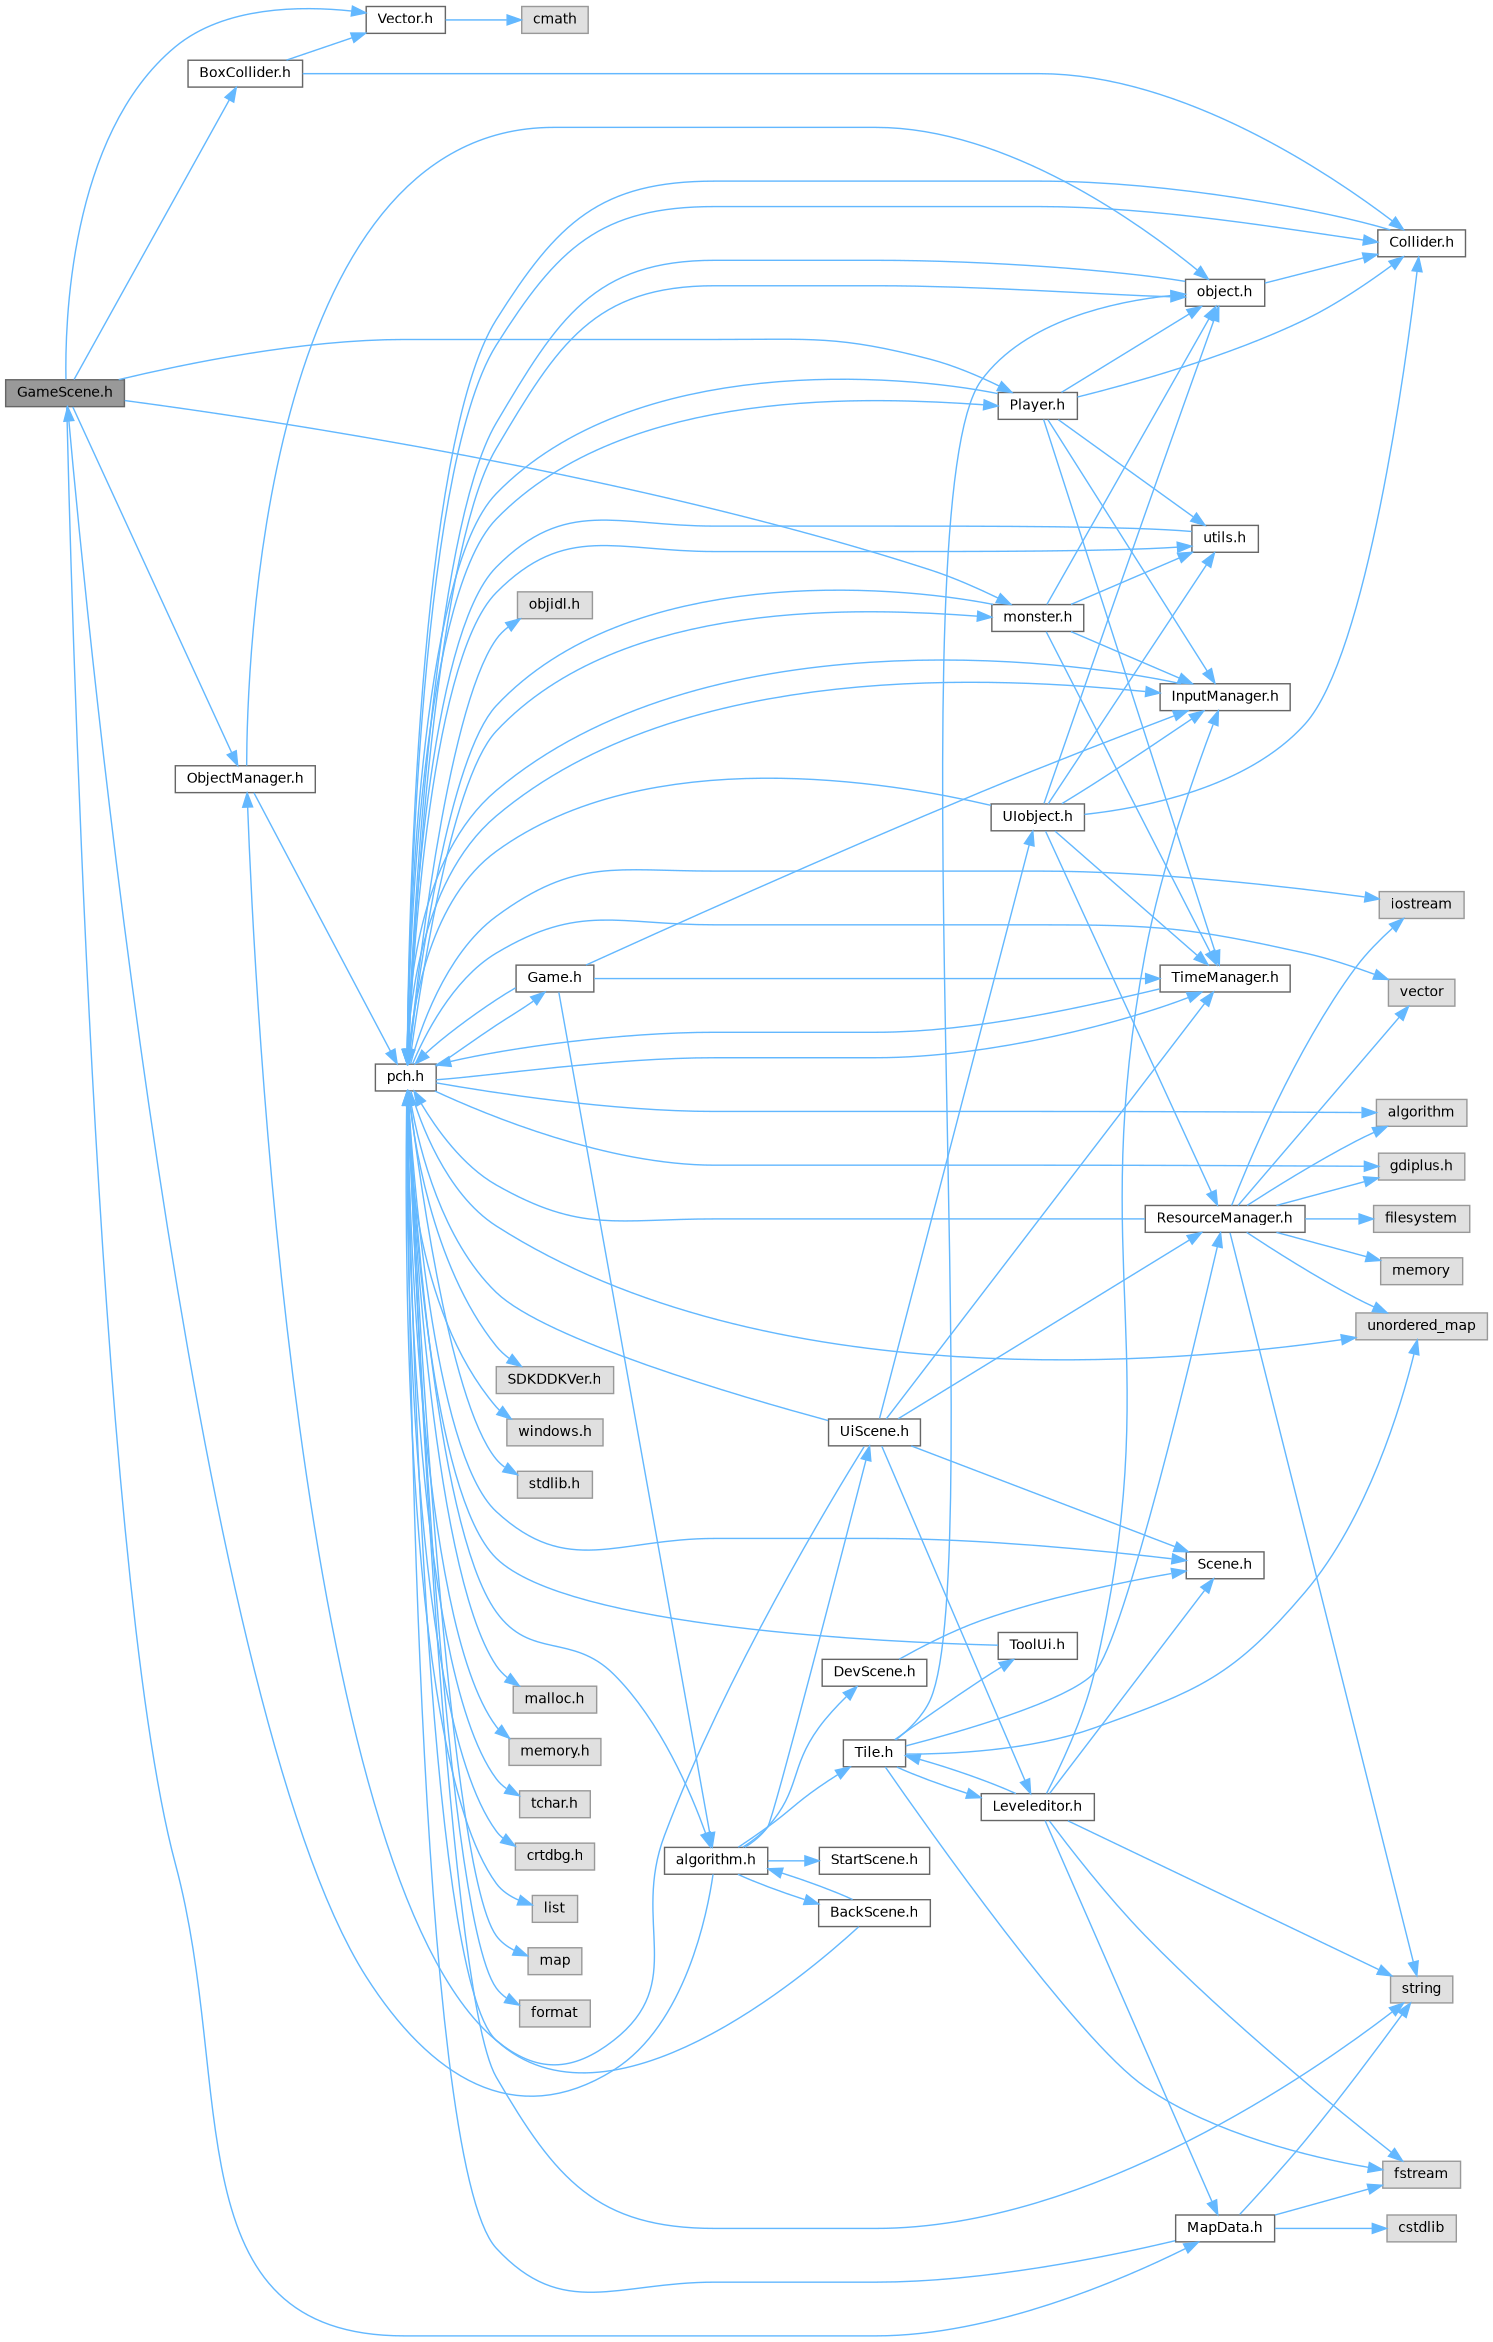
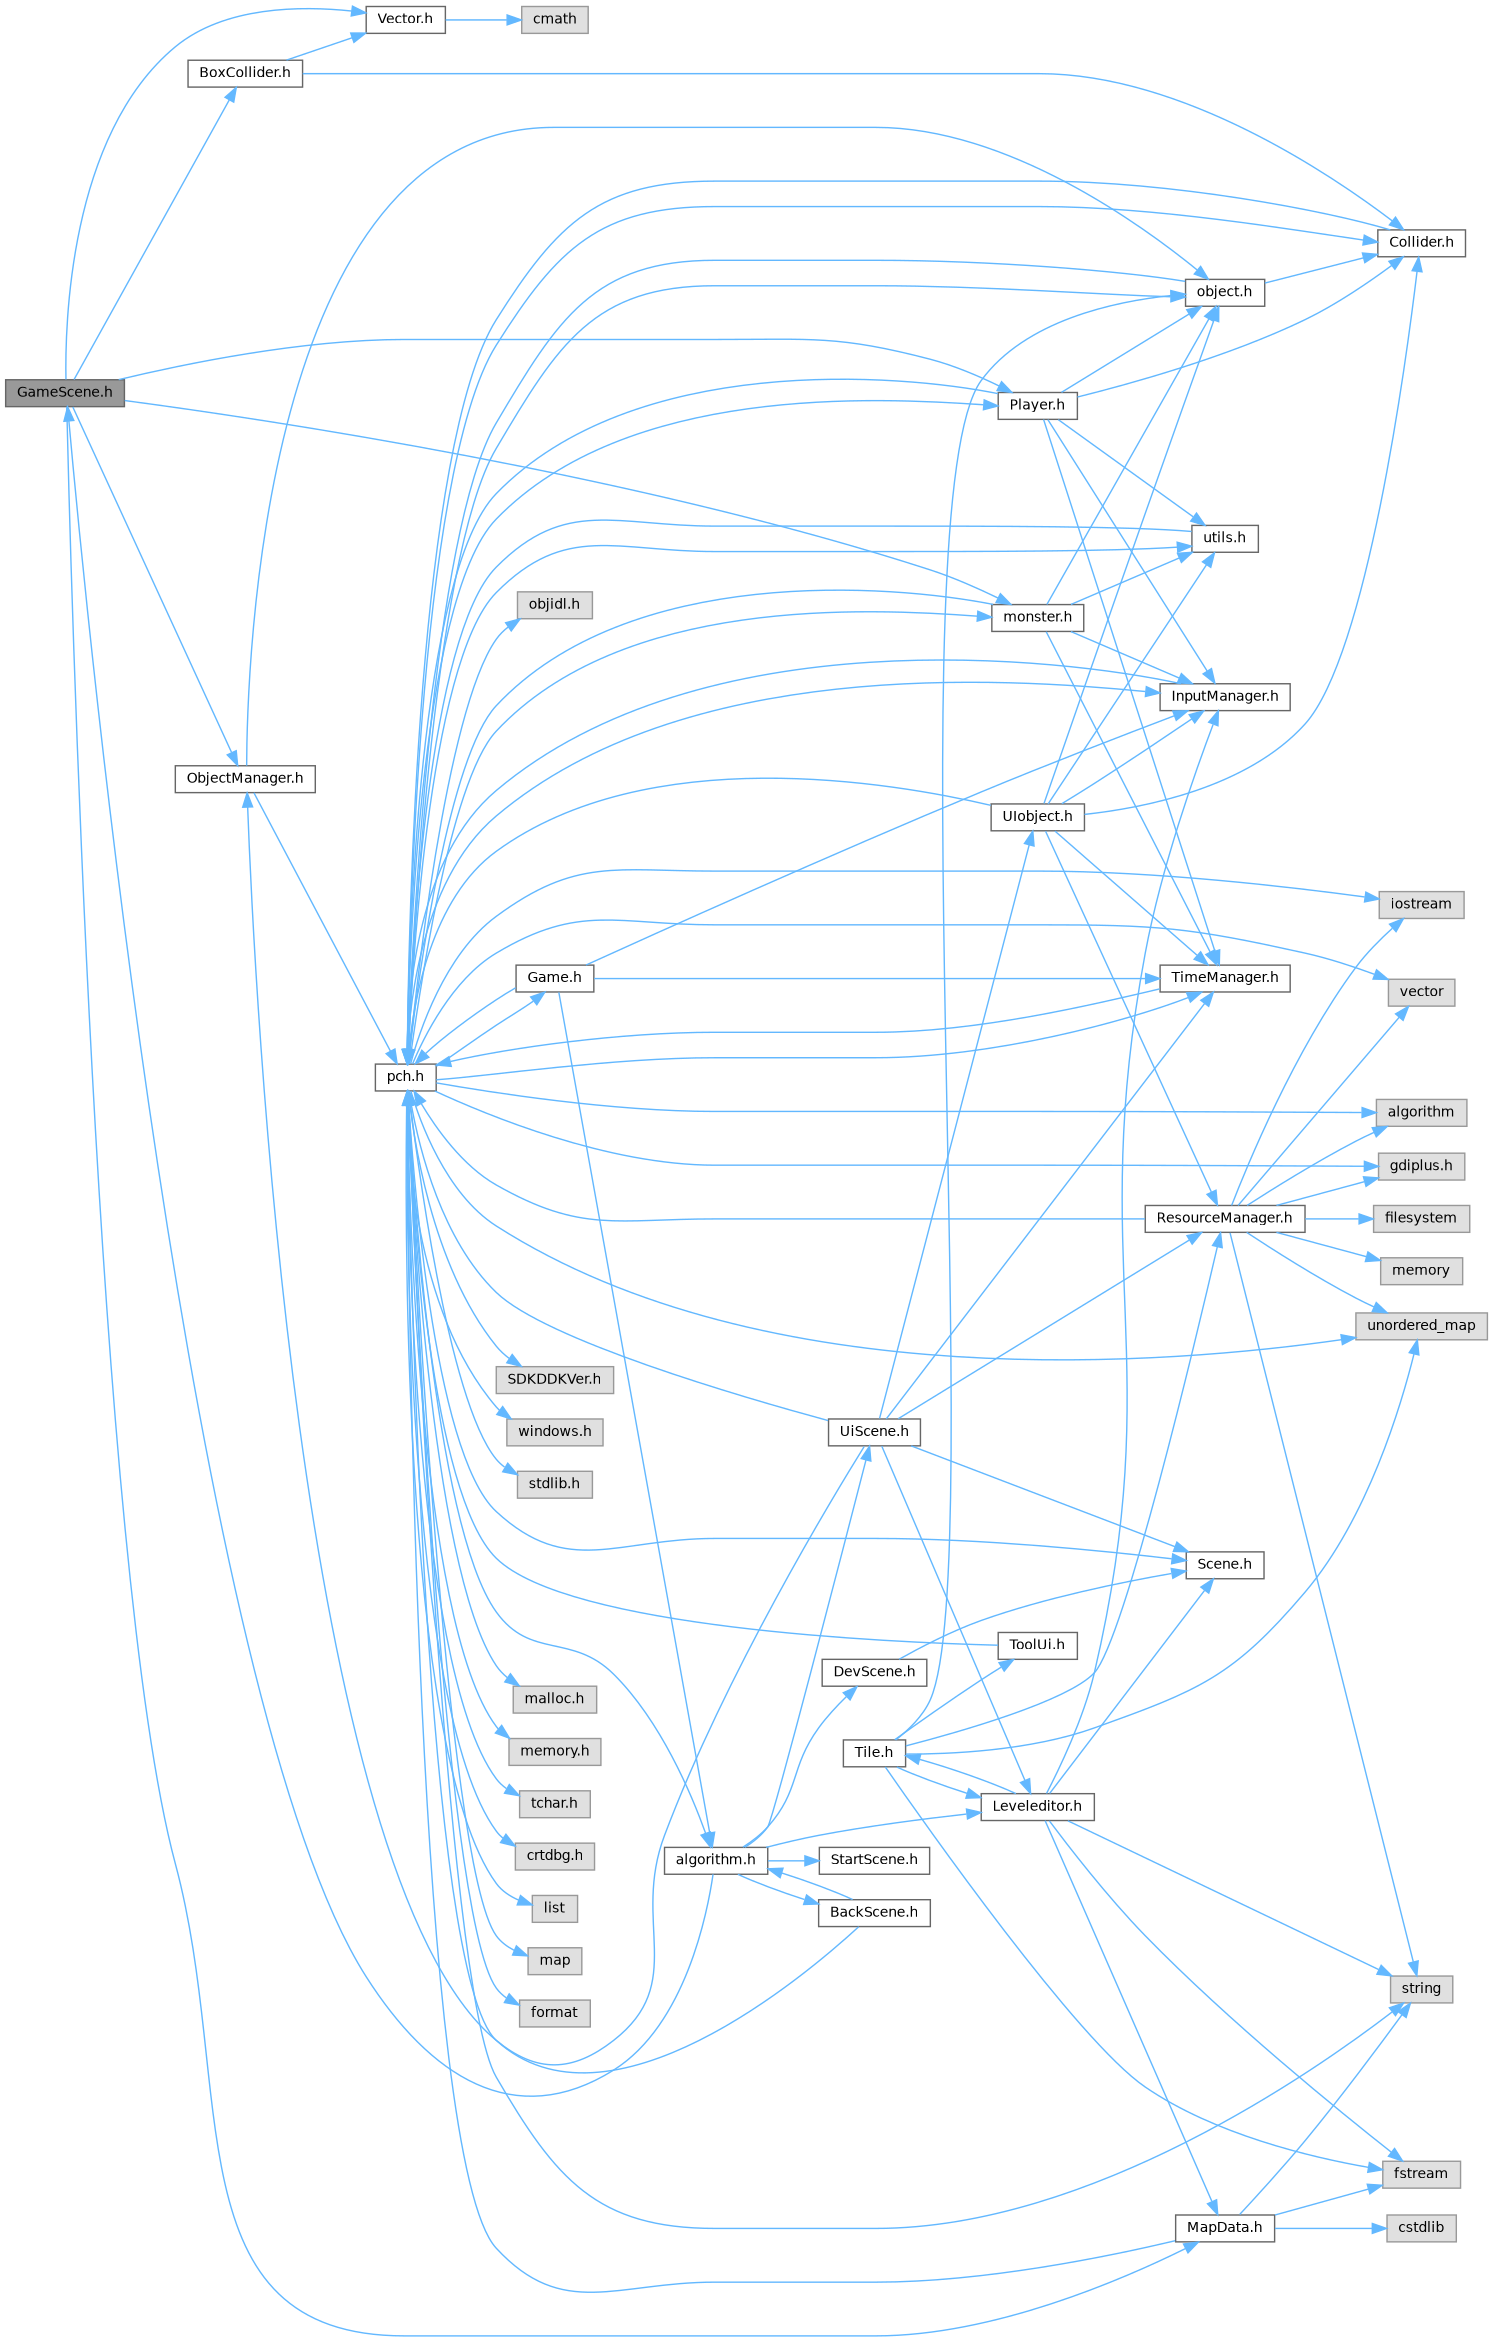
(793, 1807) -> (866, 1827)
